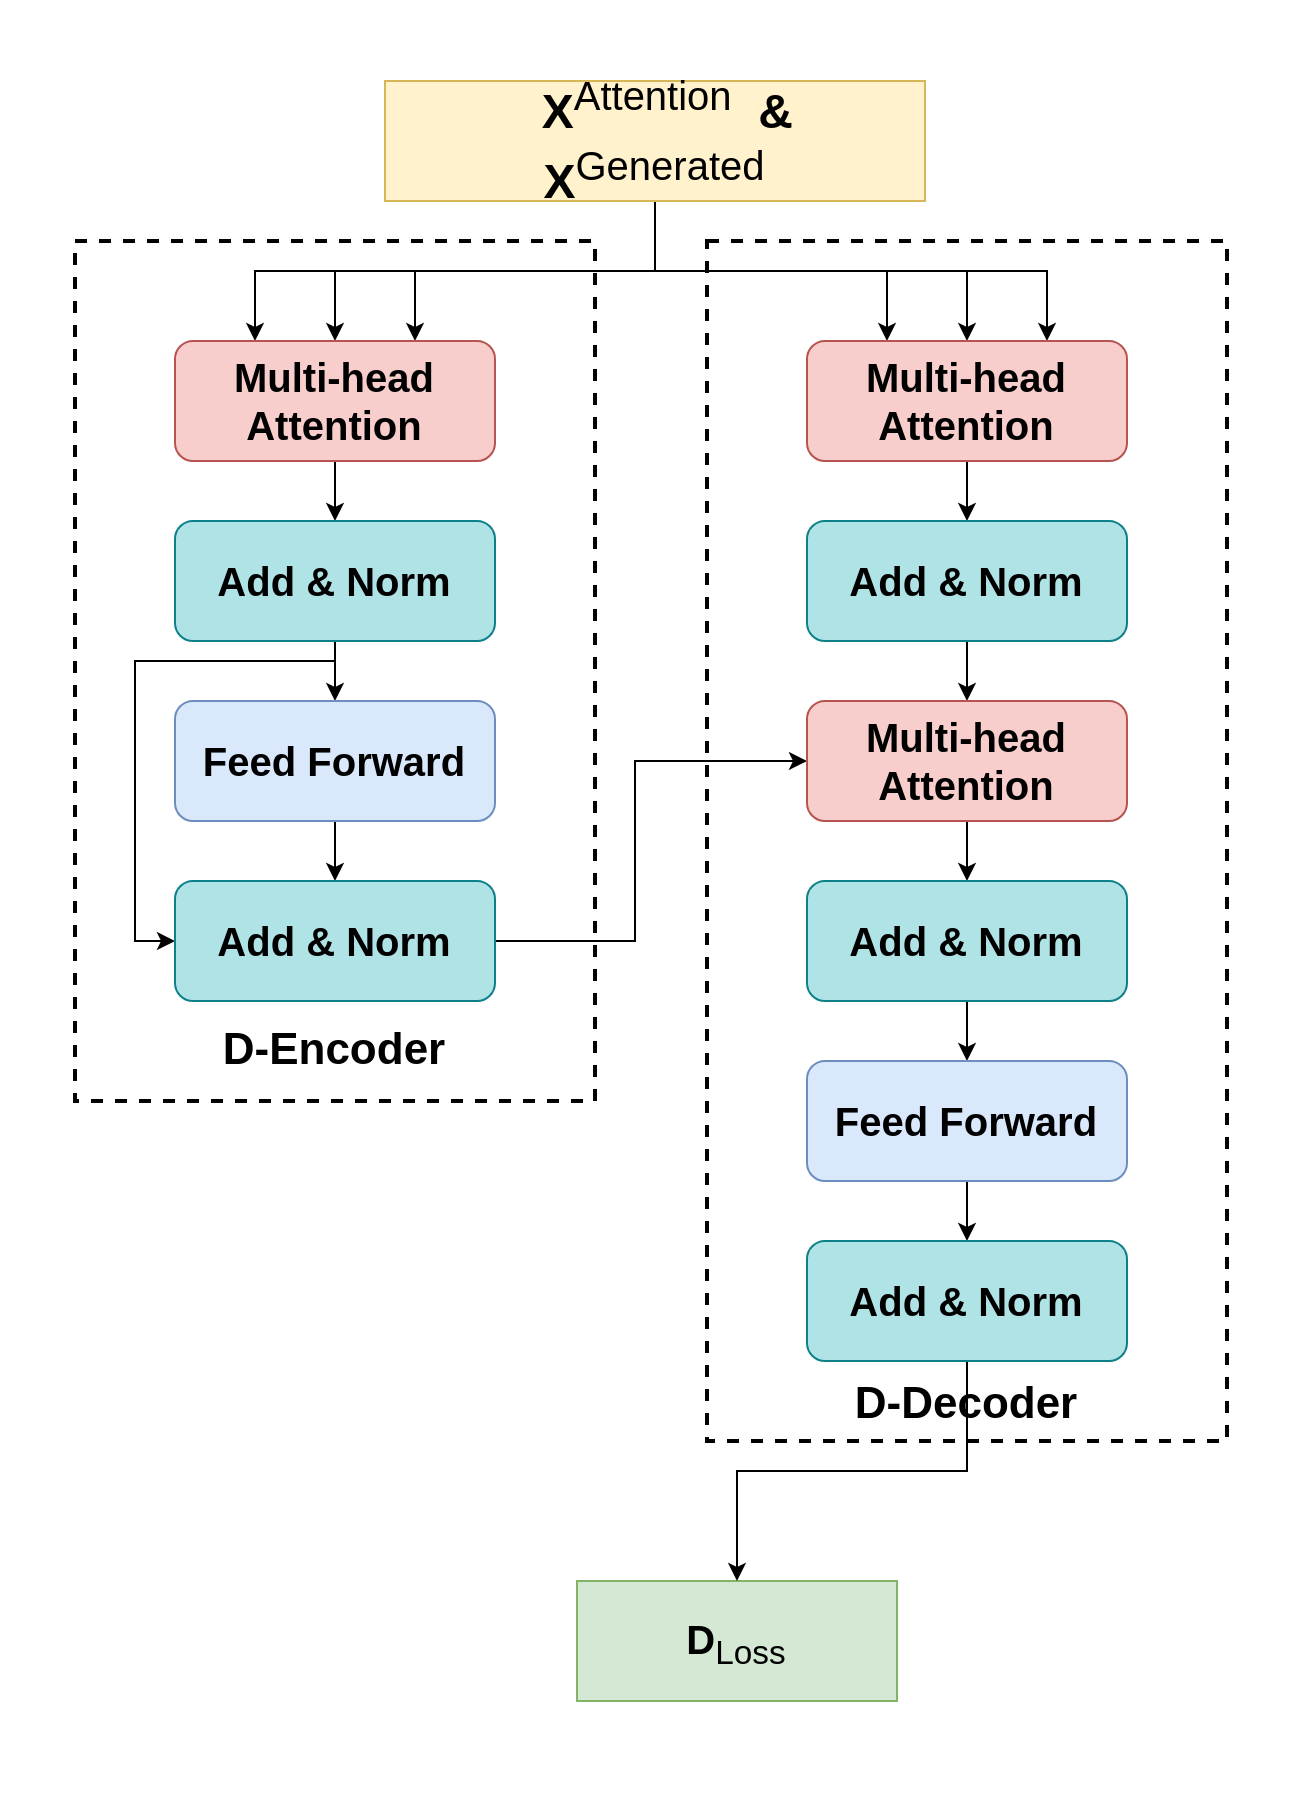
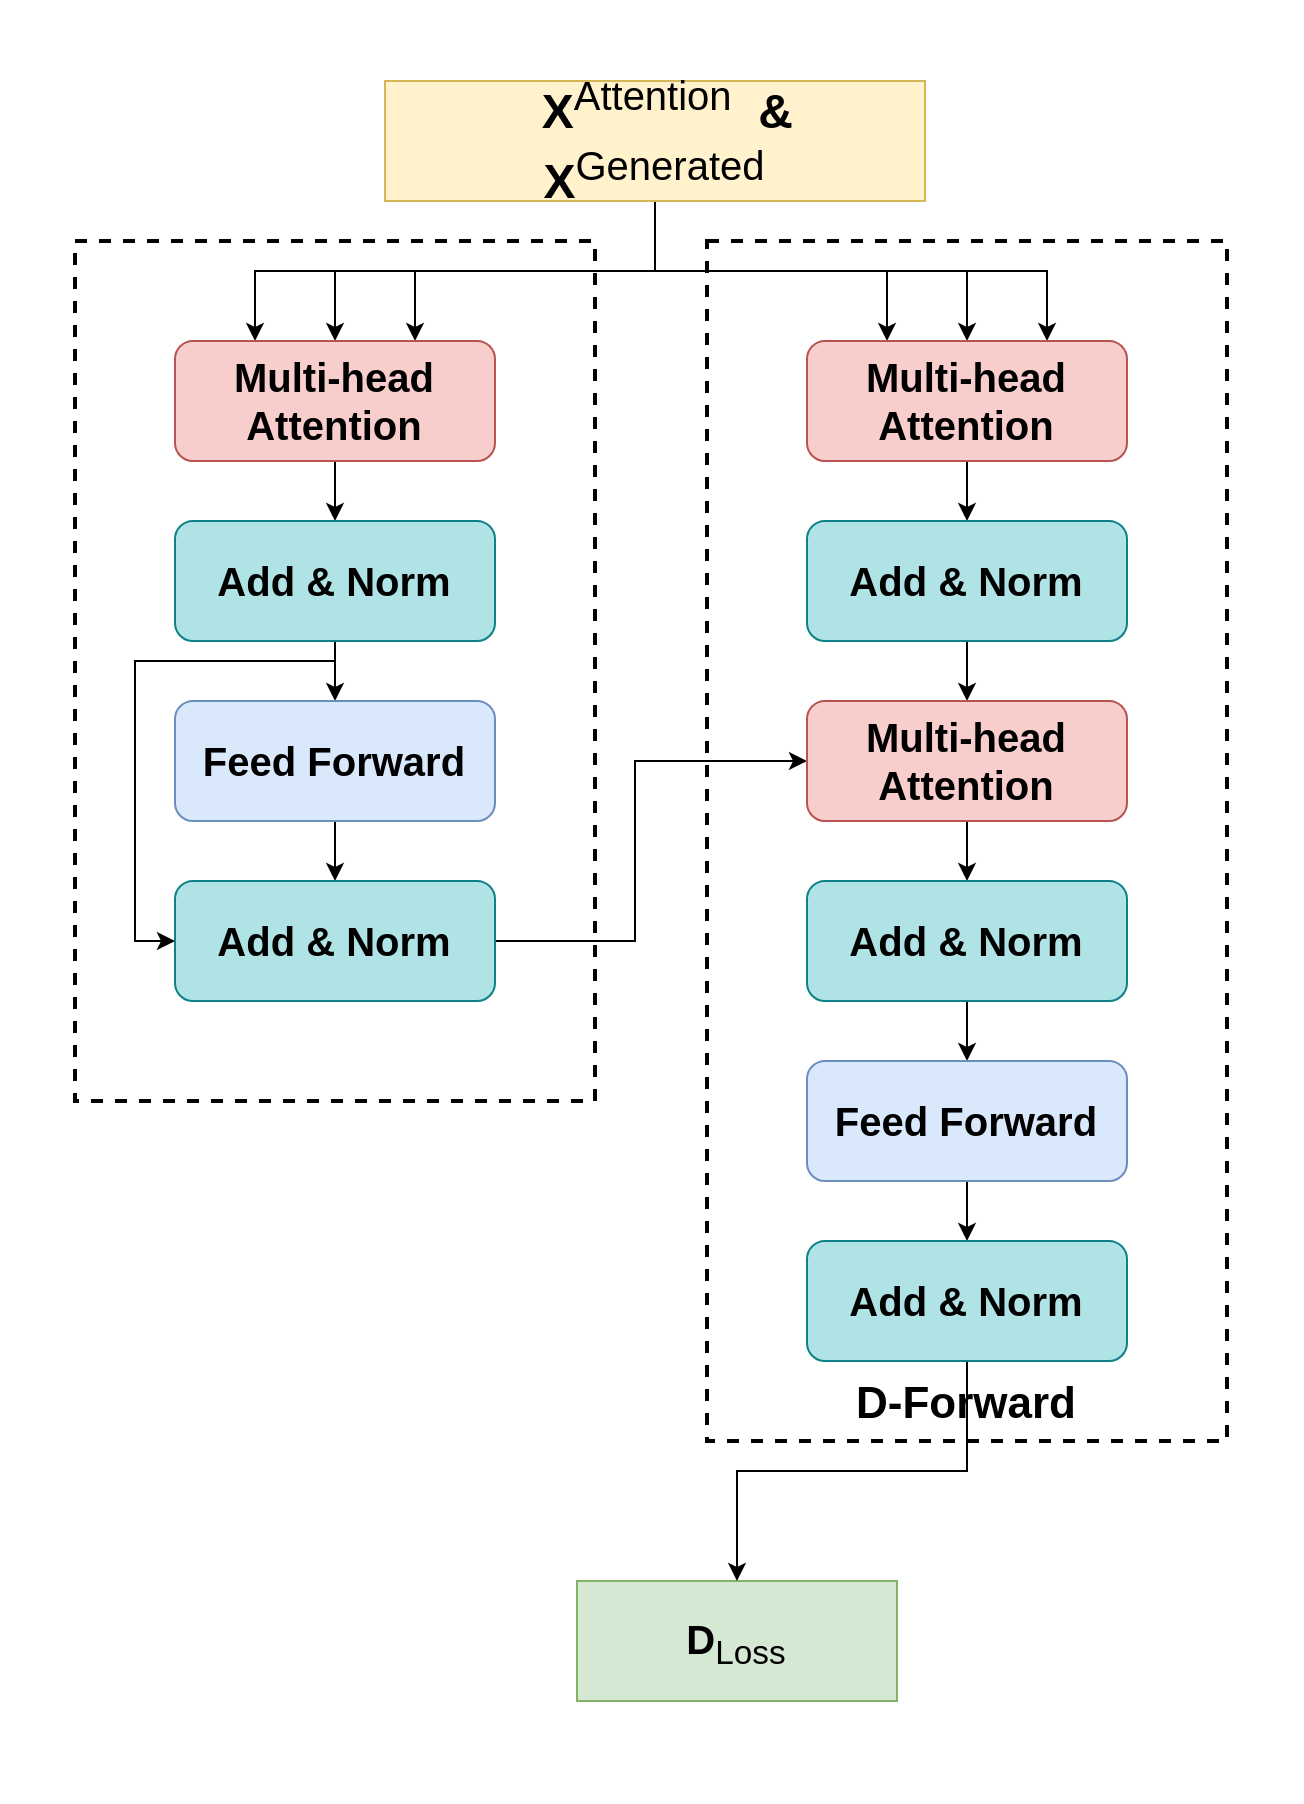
(335, 1051) -> none
(967, 1405) -> (967, 1405)
